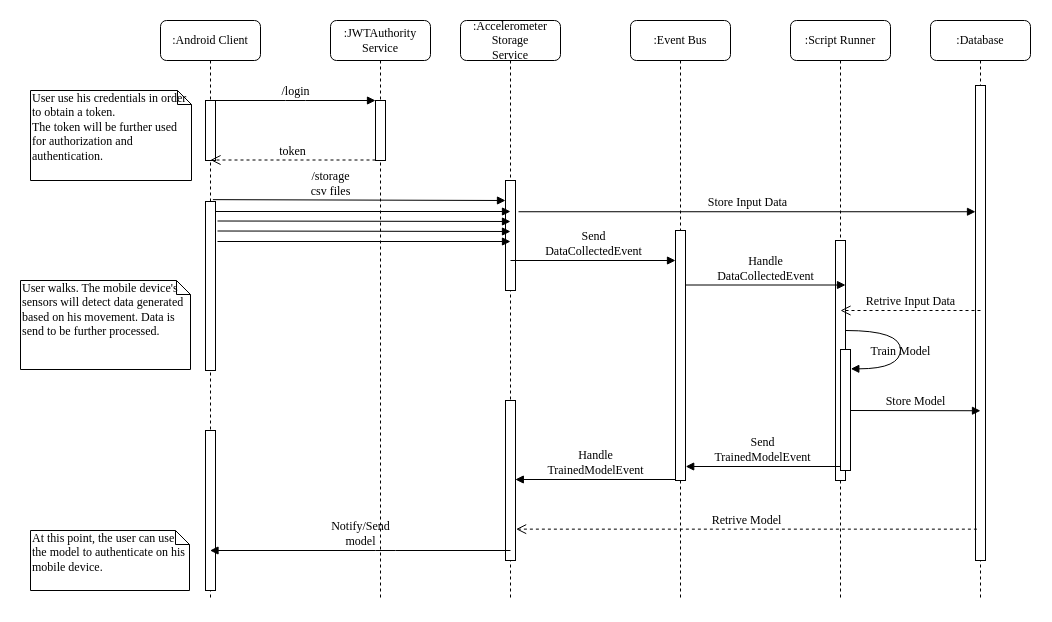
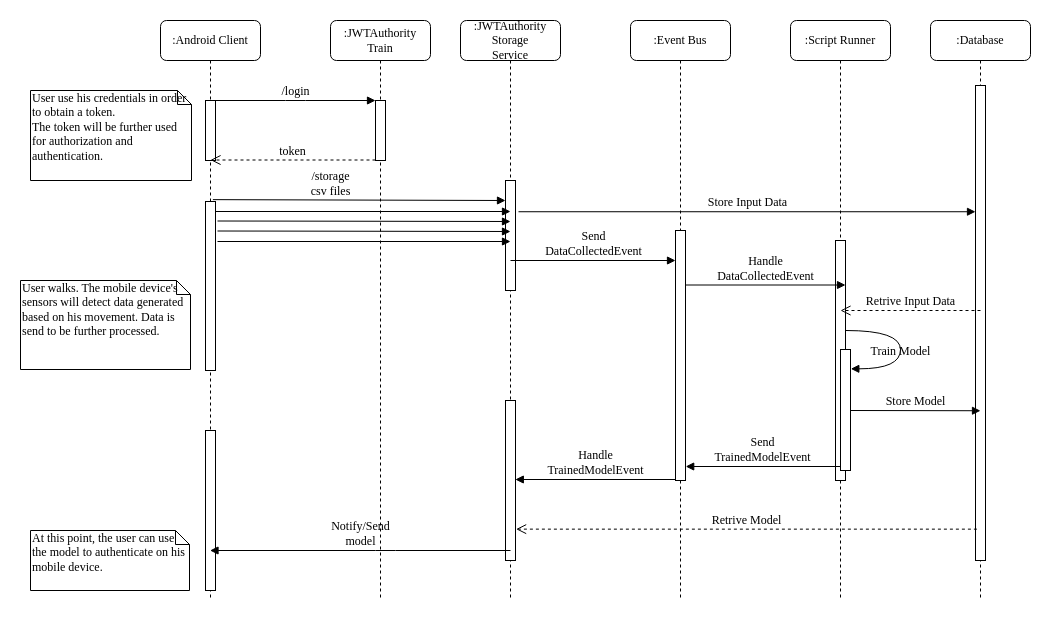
(381, 41) -> (381, 41)
(511, 41) -> (511, 41)
